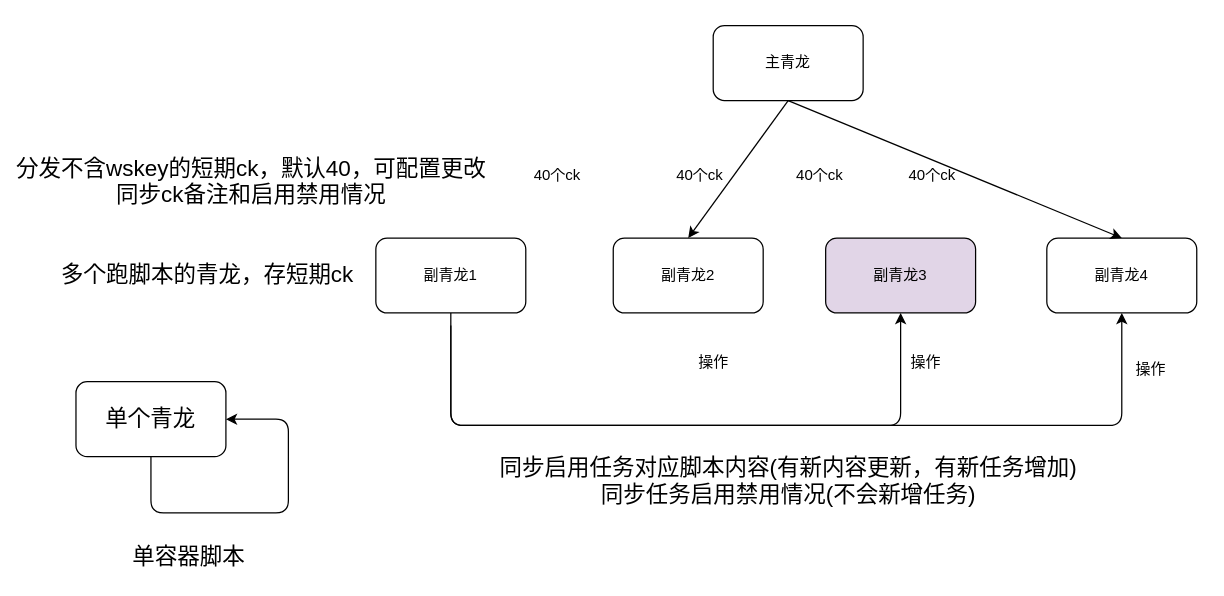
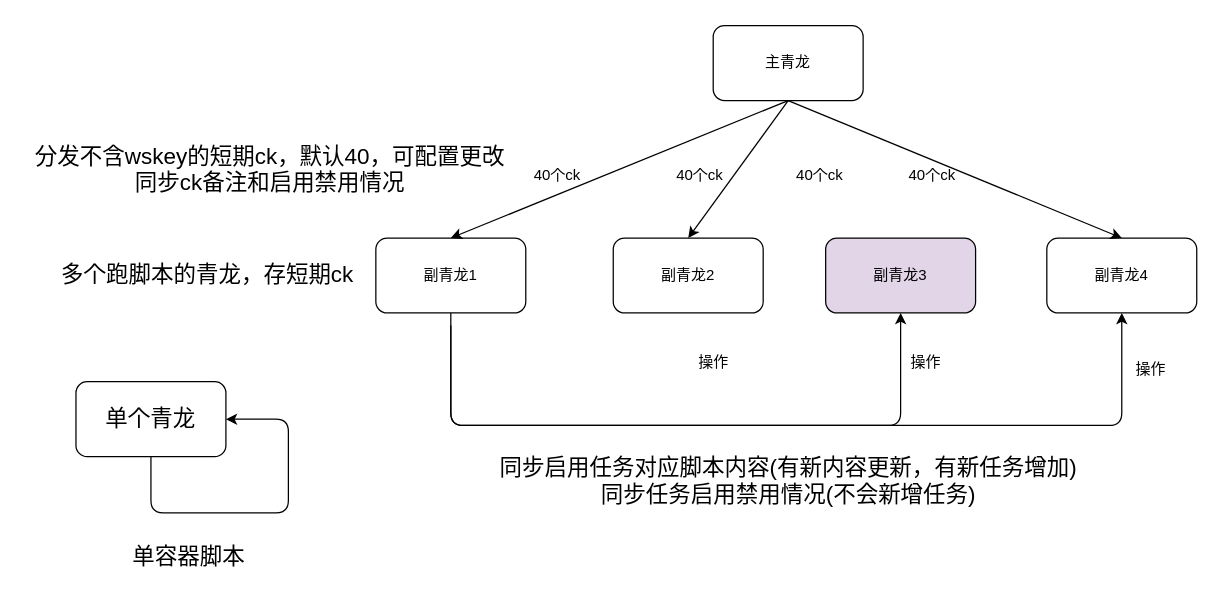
(251, 169) -> (269, 157)
none -> (621, 169)
